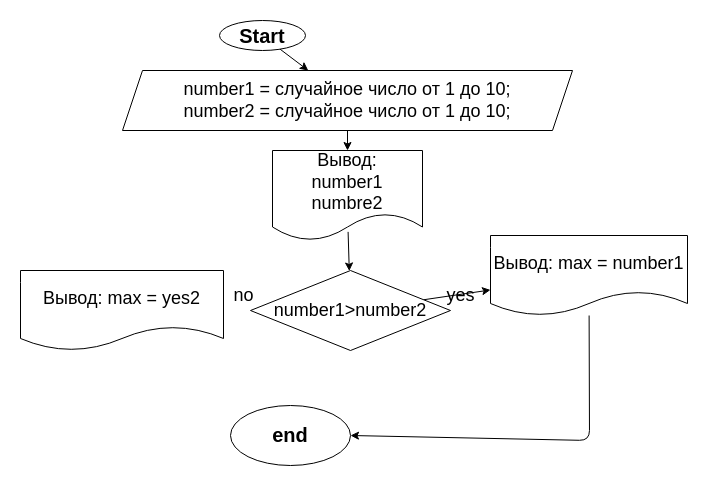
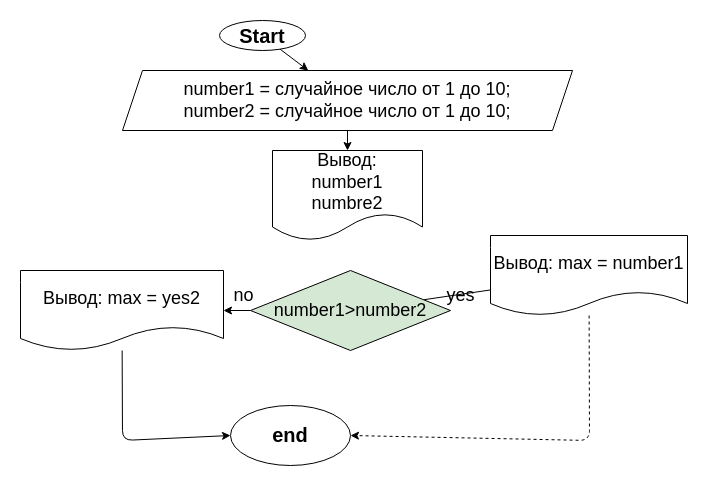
(349, 248) -> none
(482, 291) -> (486, 291)
none -> (240, 311)
(351, 311) -> (351, 311)
(530, 439) -> (530, 439)
none -> (132, 440)
